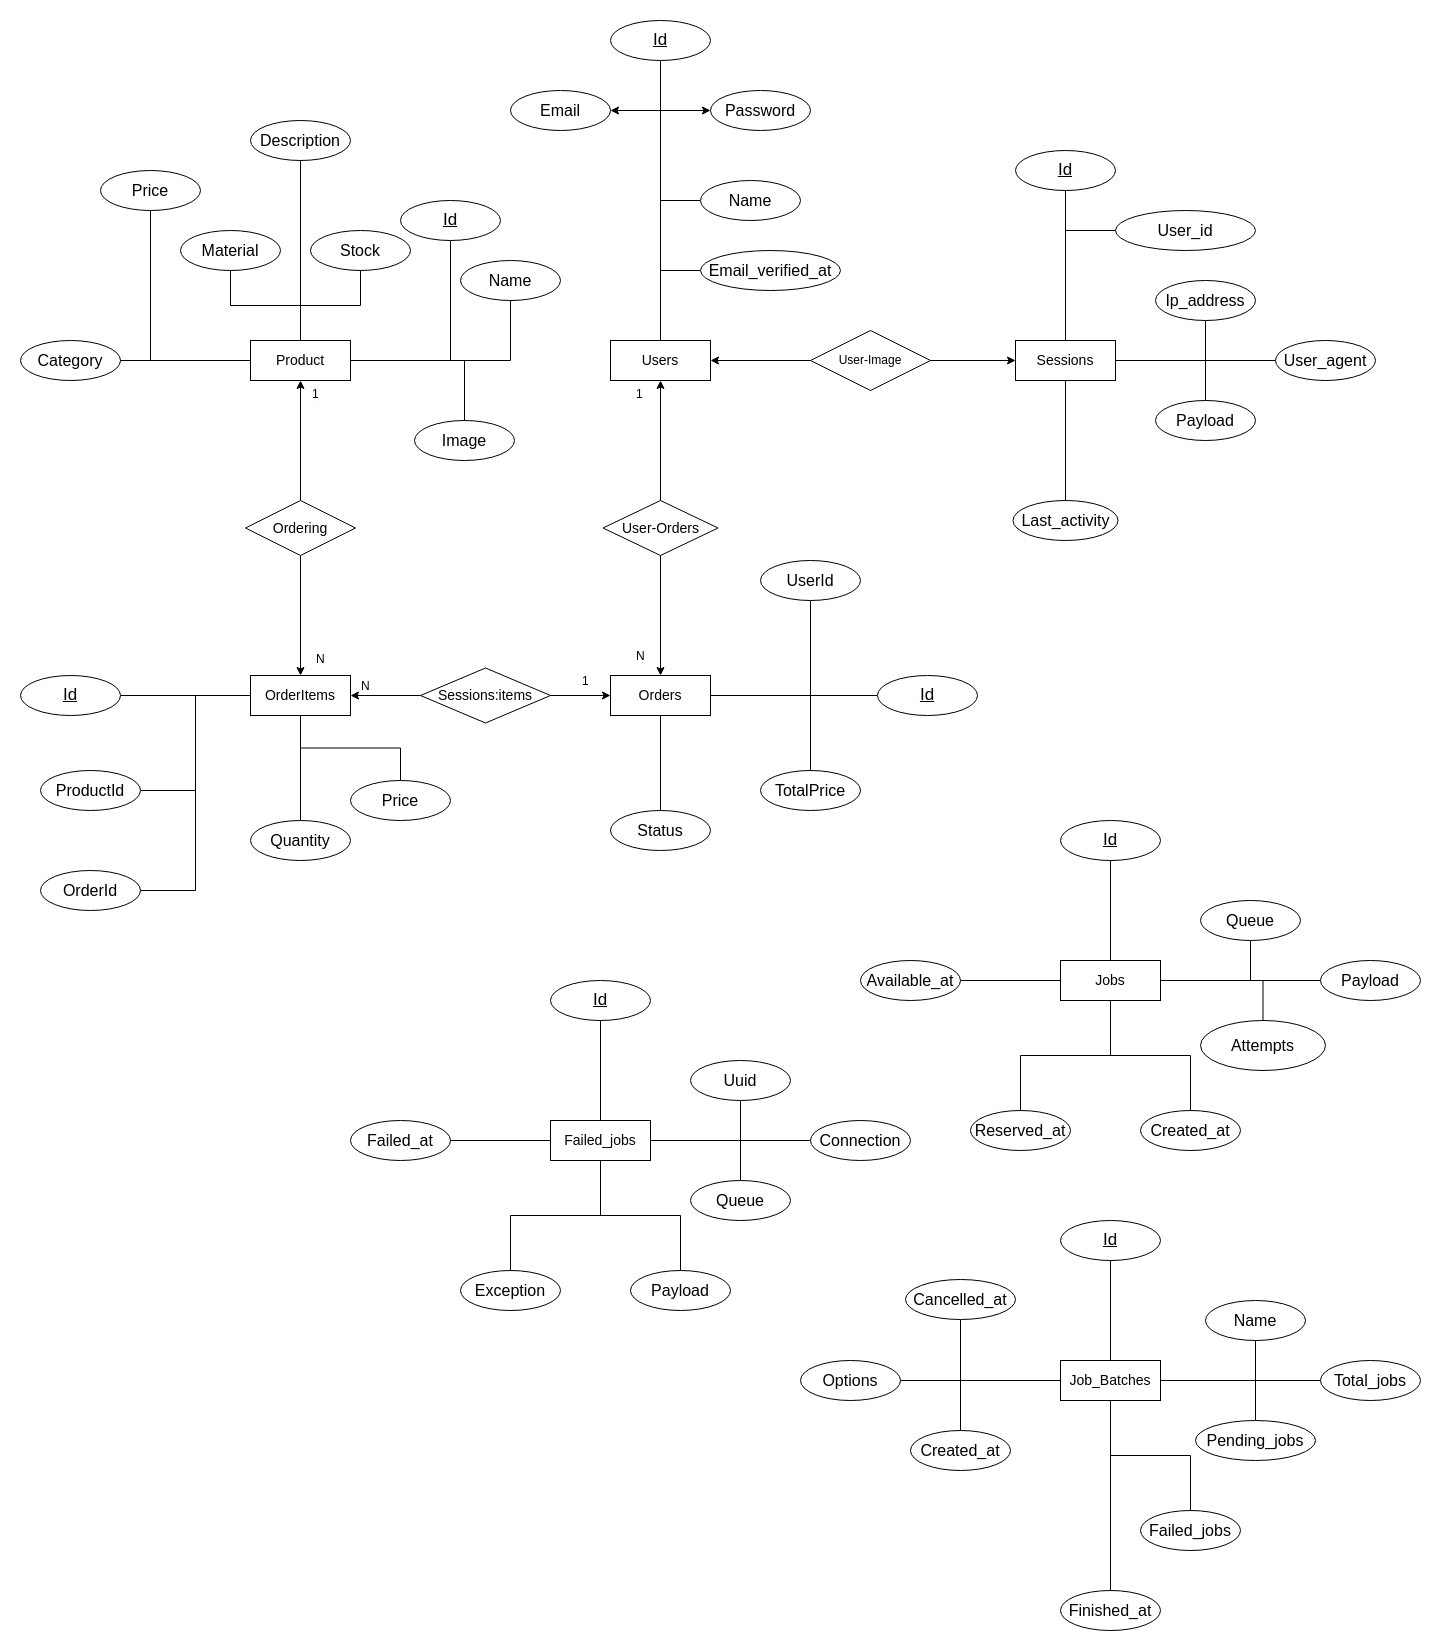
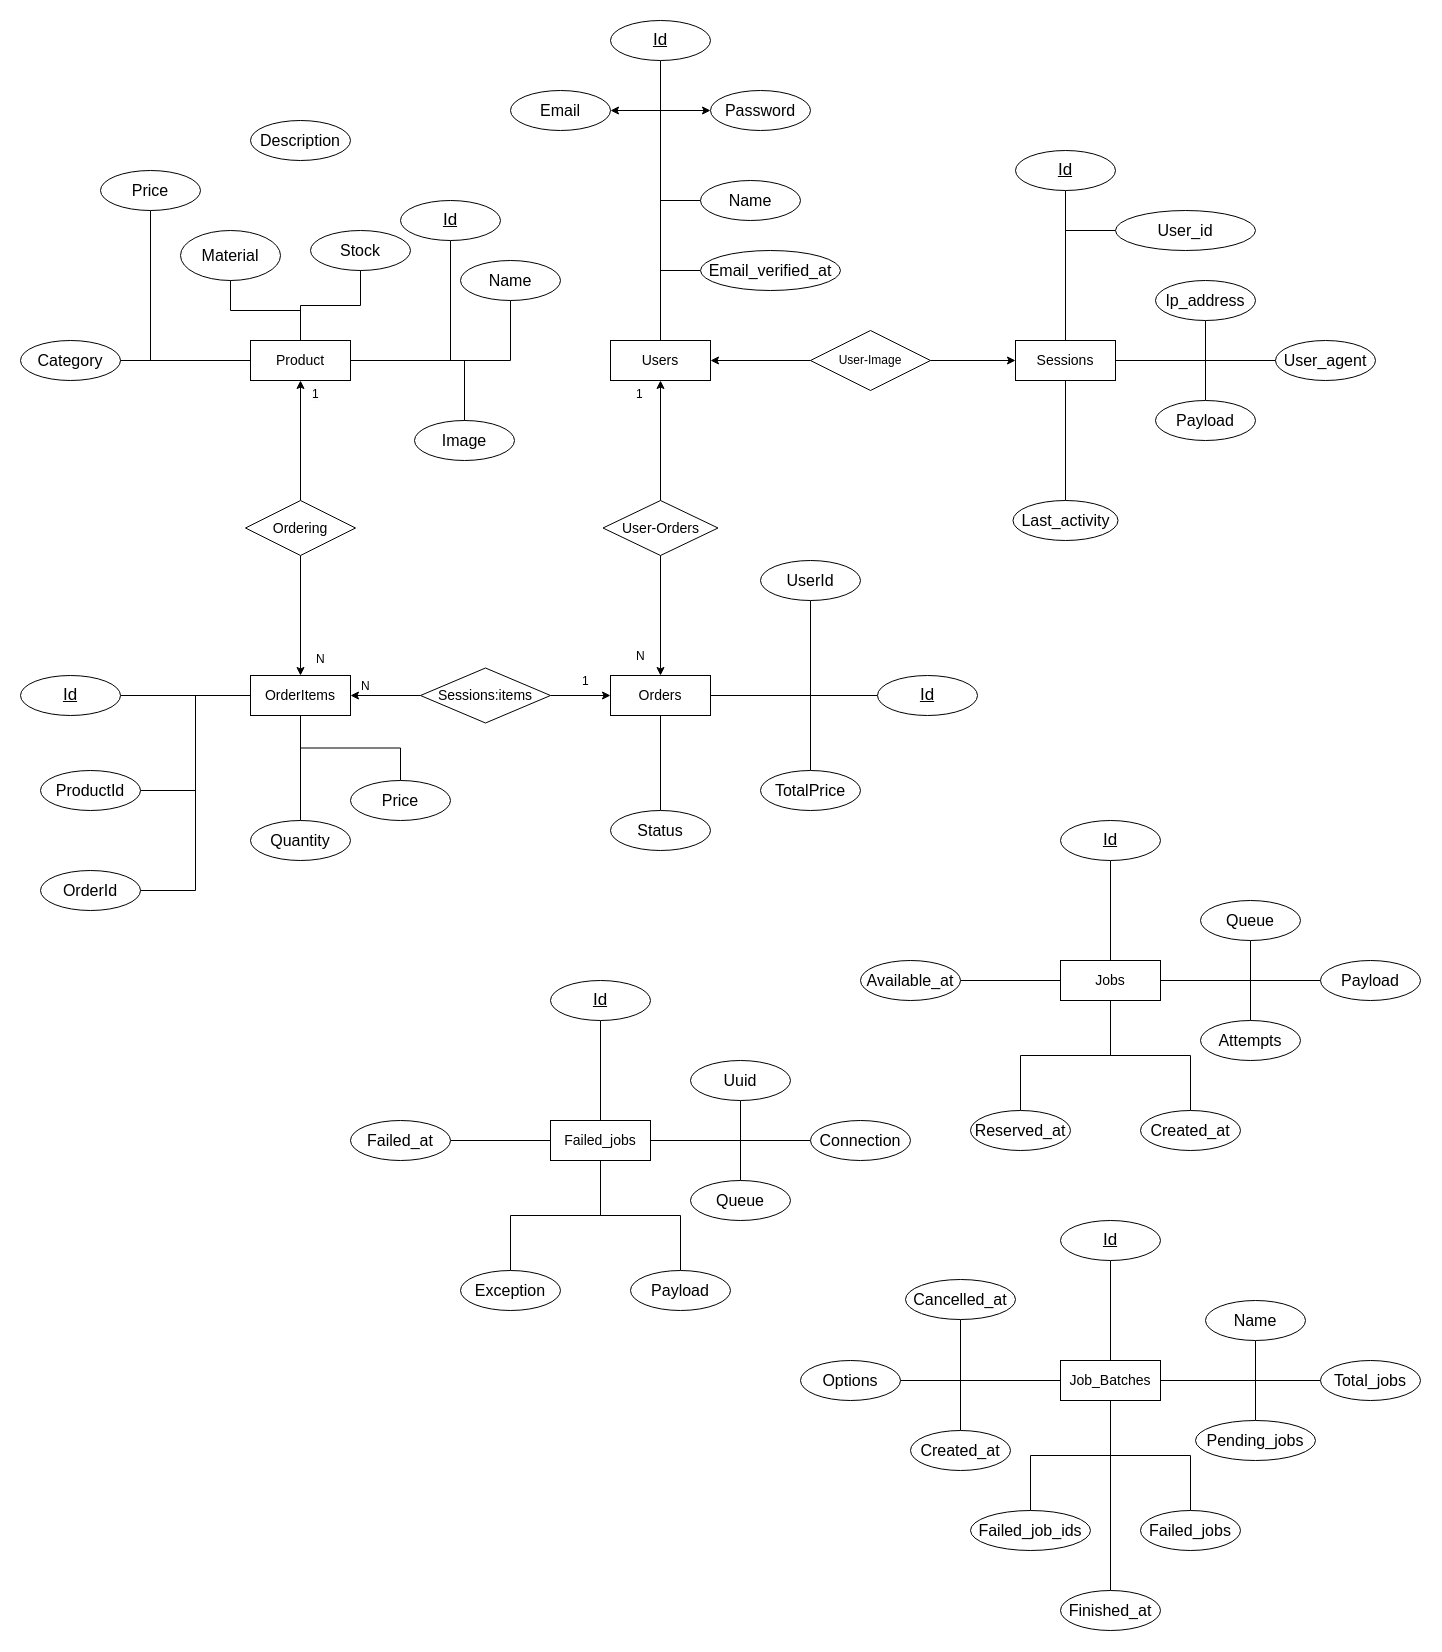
(301, 232) -> none
(231, 251) -> (231, 256)
(1263, 1046) -> (1251, 1041)
none -> (1043, 1456)
none -> (1031, 1531)
